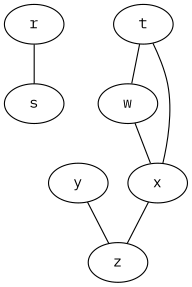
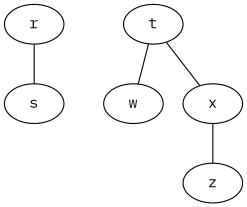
(143, 143) -> none
(78, 183) -> none
